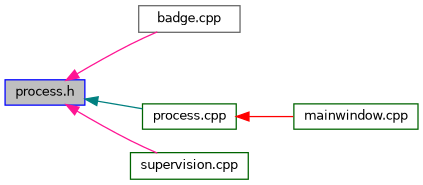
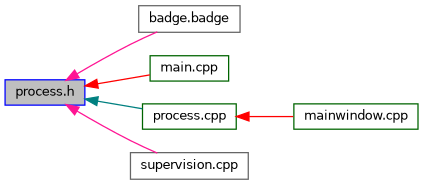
(189, 19) -> (189, 19)
none -> (189, 68)
(189, 166) -> (189, 166)
